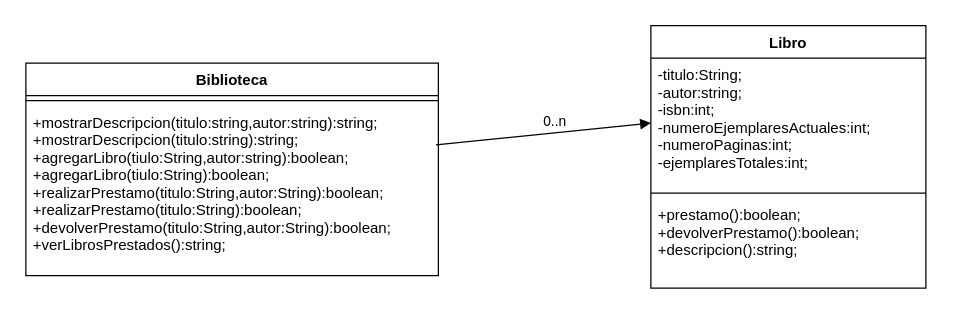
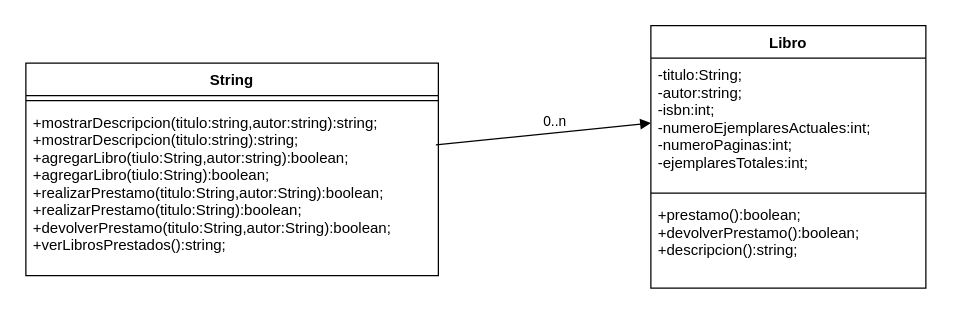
(231, 80) -> (231, 80)
